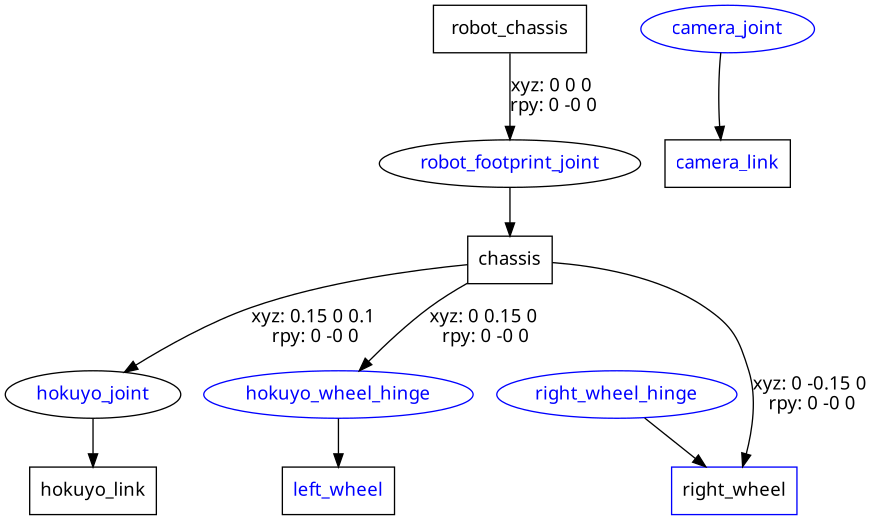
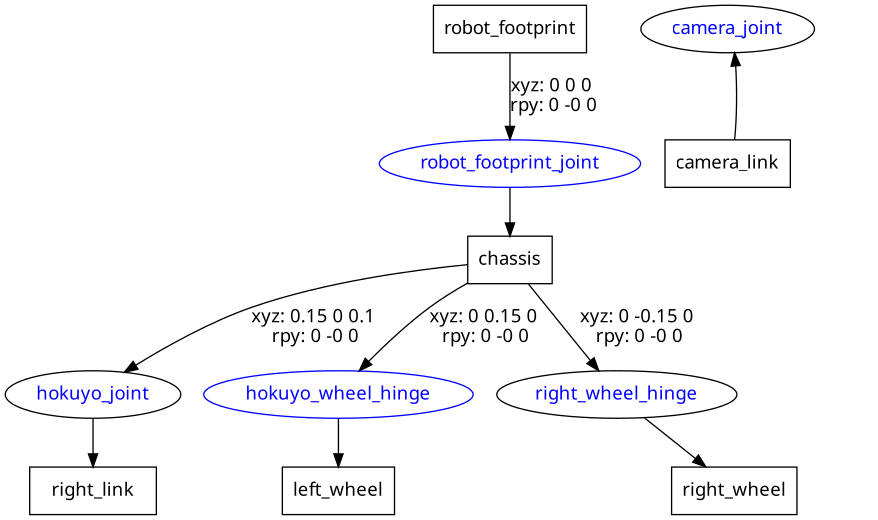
(510, 29) -> (510, 29)
(728, 29) -> (728, 29)
(719, 90) -> (737, 103)
(510, 164) -> (510, 164)
(728, 164) -> (728, 164)
(706, 308) -> (560, 322)
(617, 395) -> (617, 395)
(93, 491) -> (93, 491)
(338, 491) -> (338, 491)
(734, 491) -> (734, 491)
